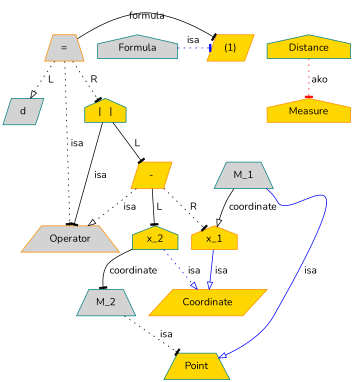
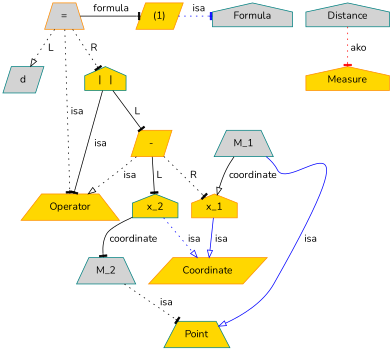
(193, 48) -> (193, 16)
(309, 48) -> (348, 16)
(70, 239) -> (70, 207)
